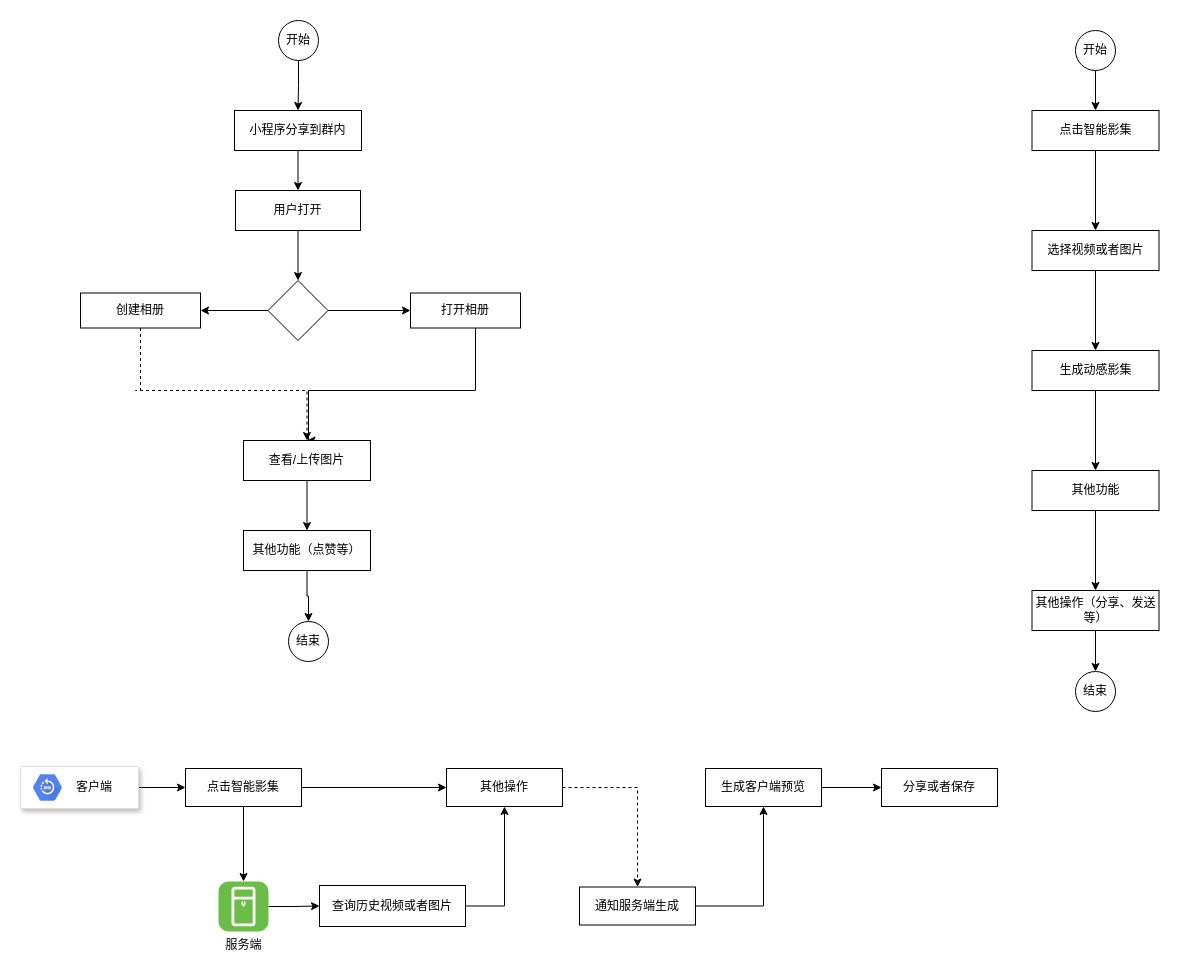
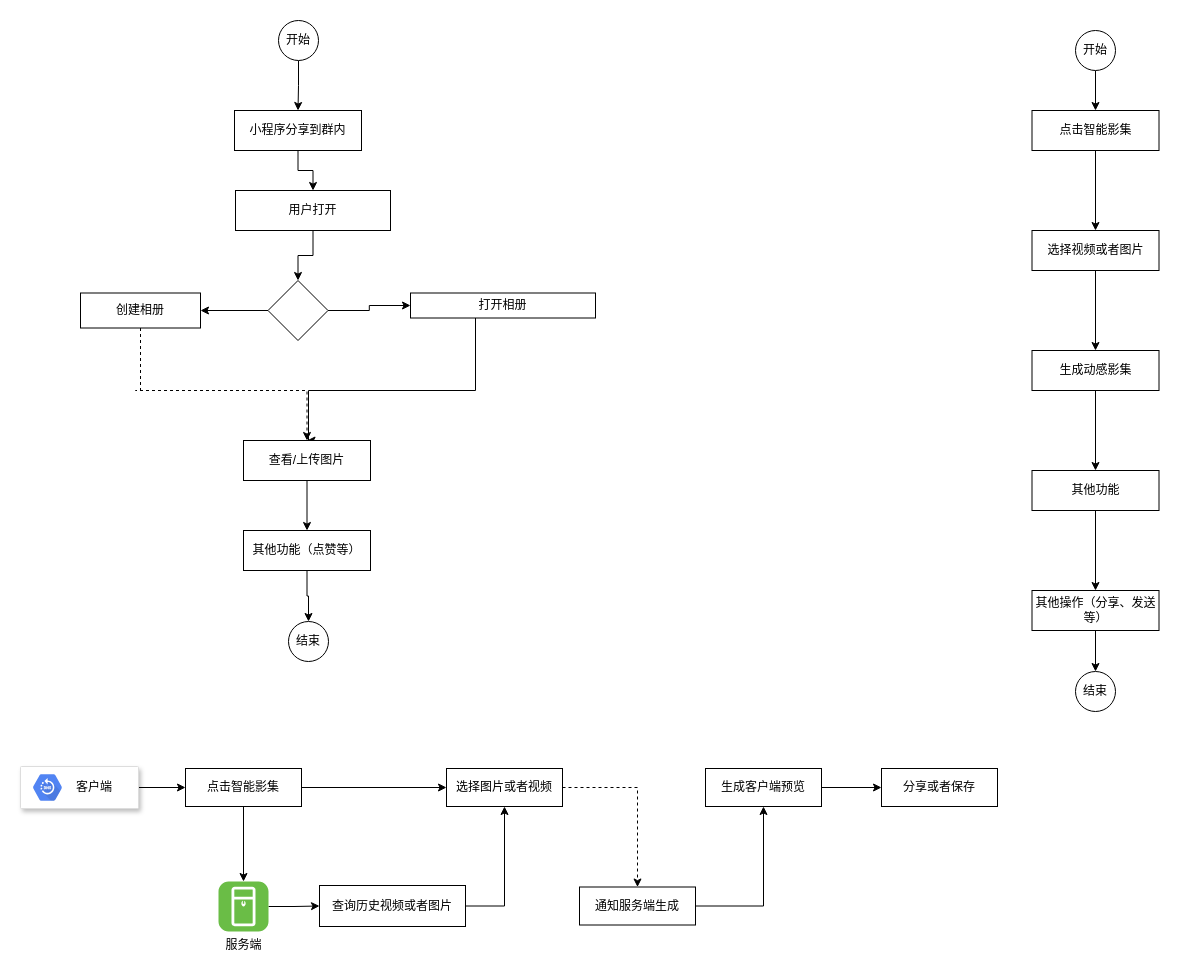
(298, 211) -> (313, 211)
(466, 311) -> (503, 306)
(505, 788) -> (505, 788)
